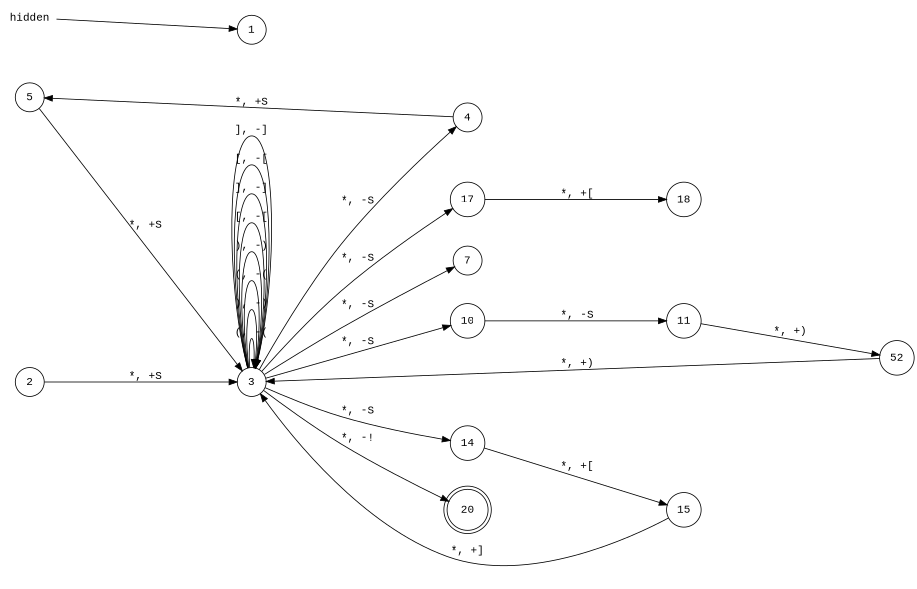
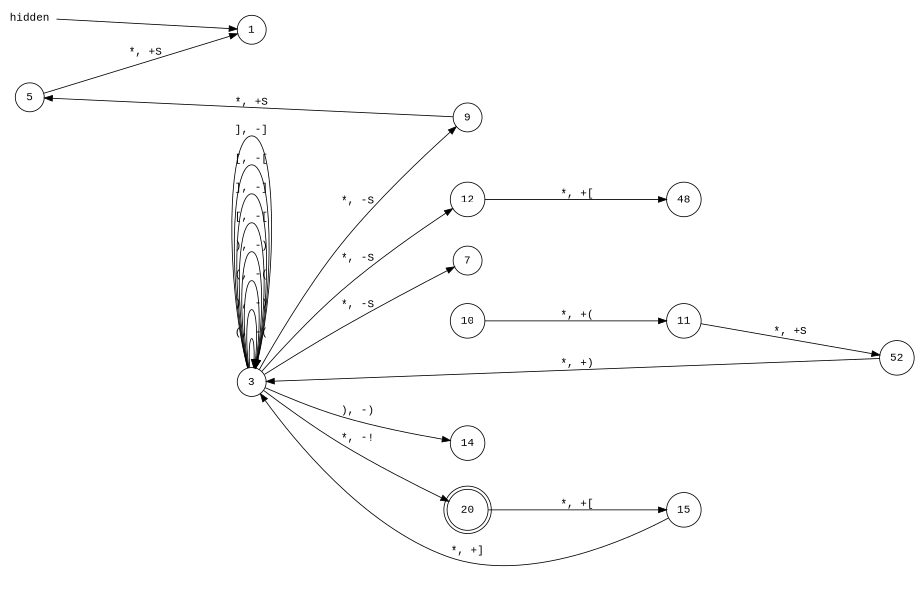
(468, 117) -> (468, 117)
(468, 199) -> (468, 199)
(684, 199) -> (684, 199)
(138, 236) -> (137, 65)
(577, 315) -> (577, 315)
(790, 331) -> (790, 331)
(354, 353) -> none
(30, 382) -> none
(358, 411) -> (358, 411)
(572, 475) -> (573, 510)
